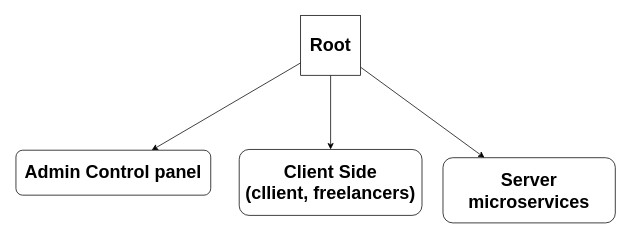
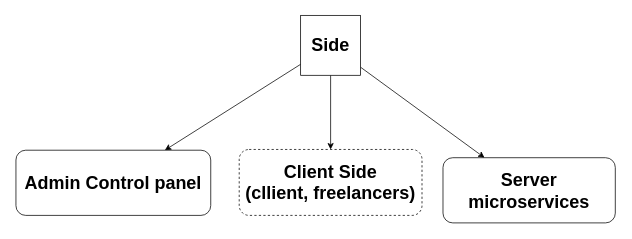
(330, 45) -> (330, 45)
(113, 173) -> (113, 183)
(330, 183) -> (330, 183)
